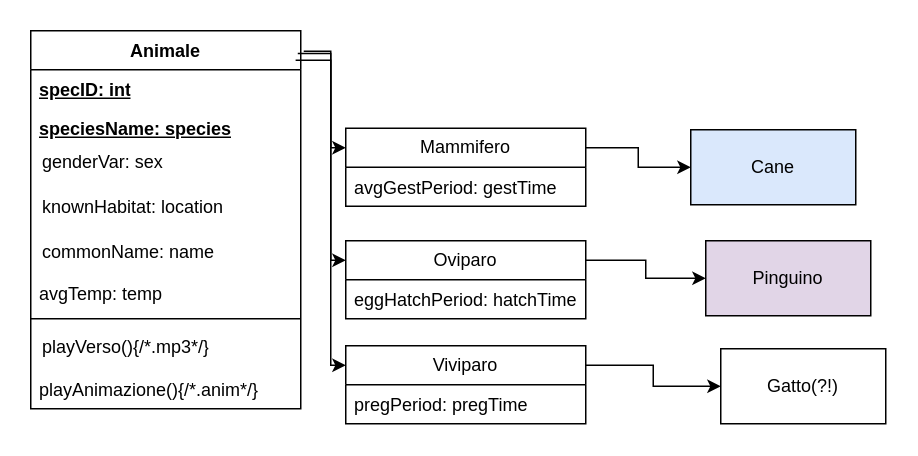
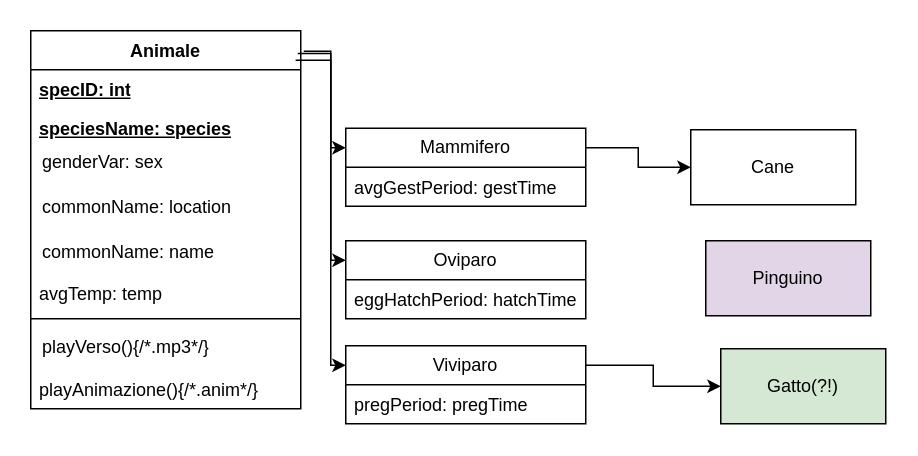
(773, 167) -> (773, 167)
(142, 208) -> (134, 208)
(646, 265) -> none
(803, 386) -> (803, 386)
